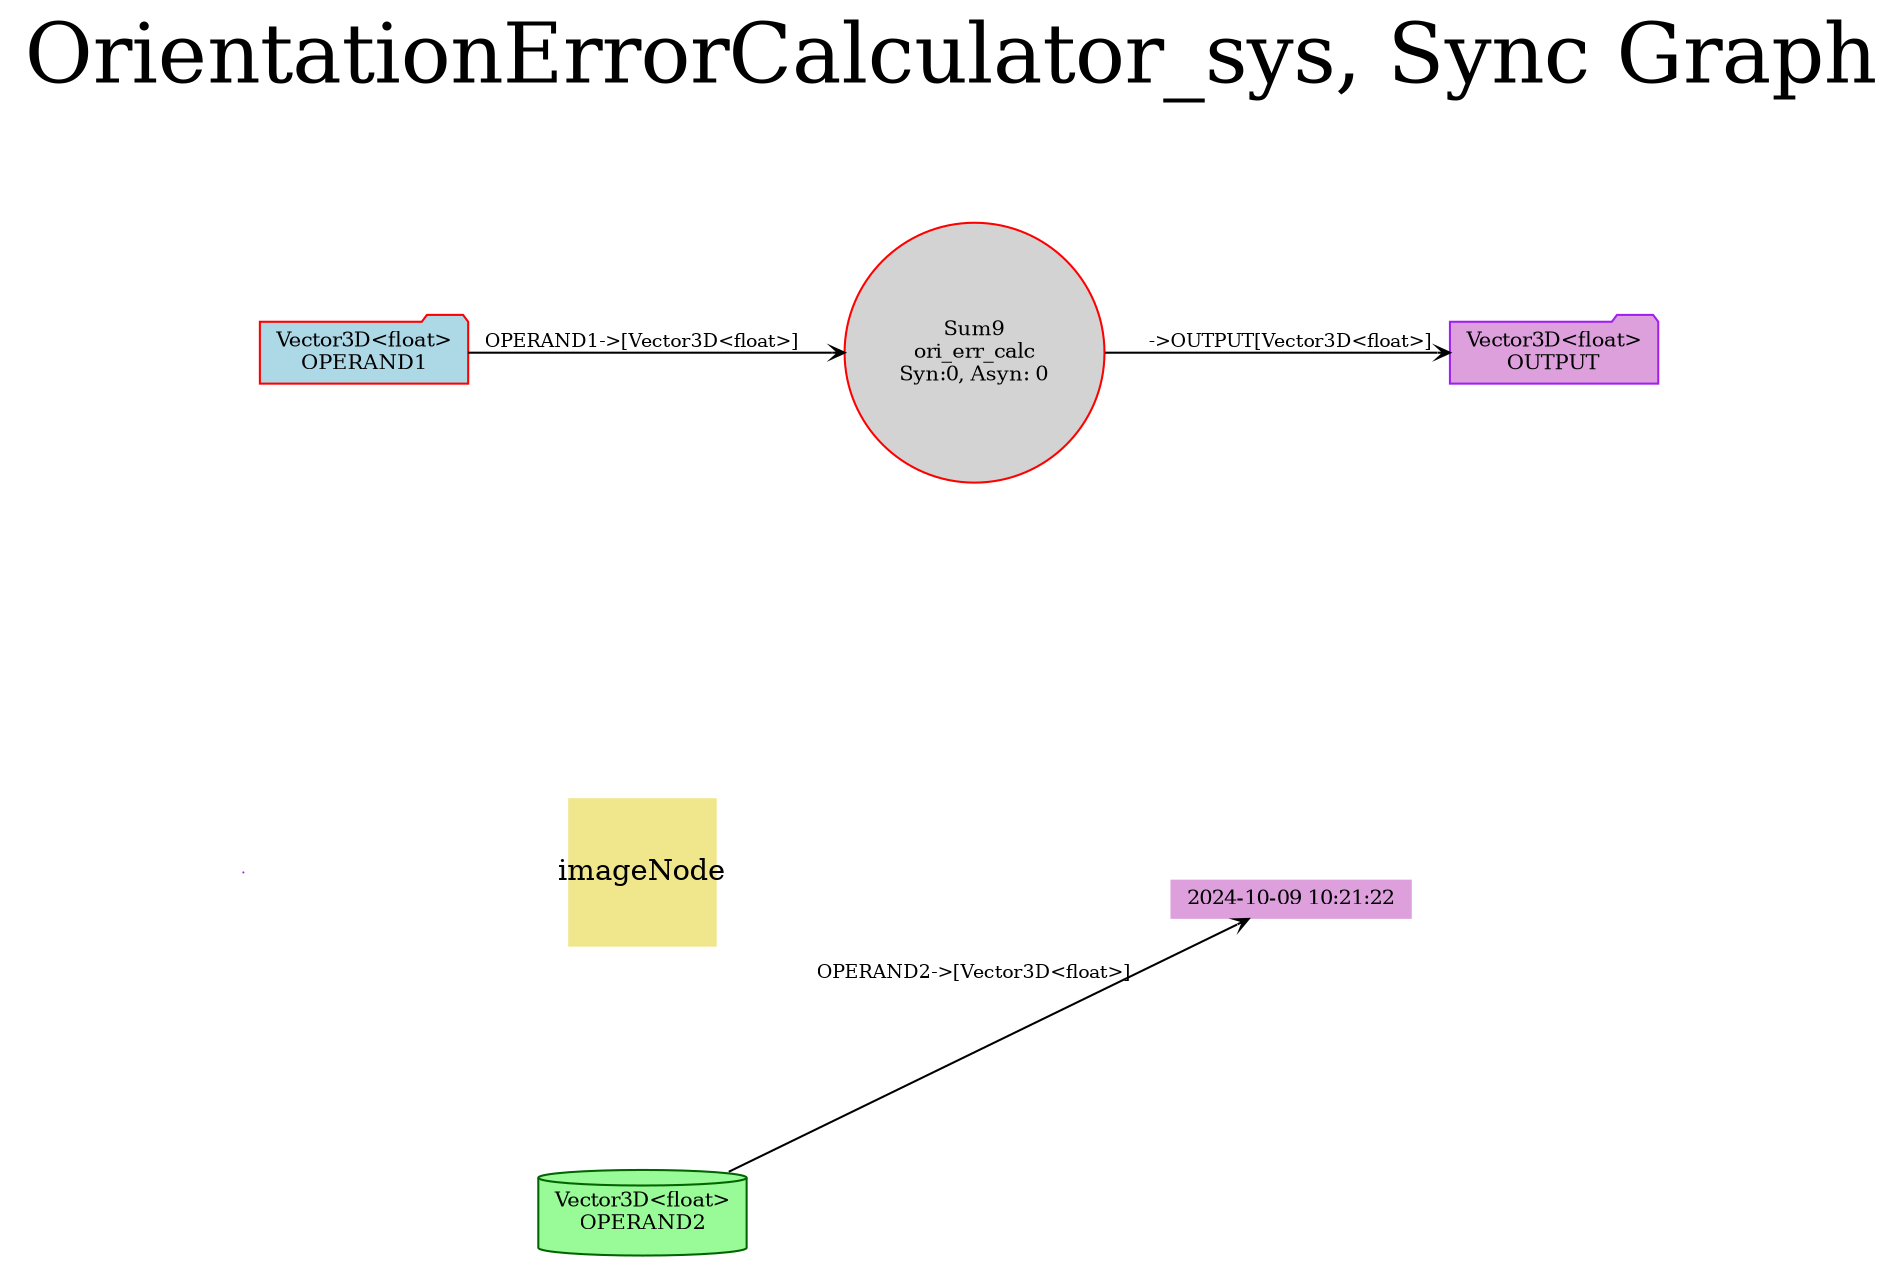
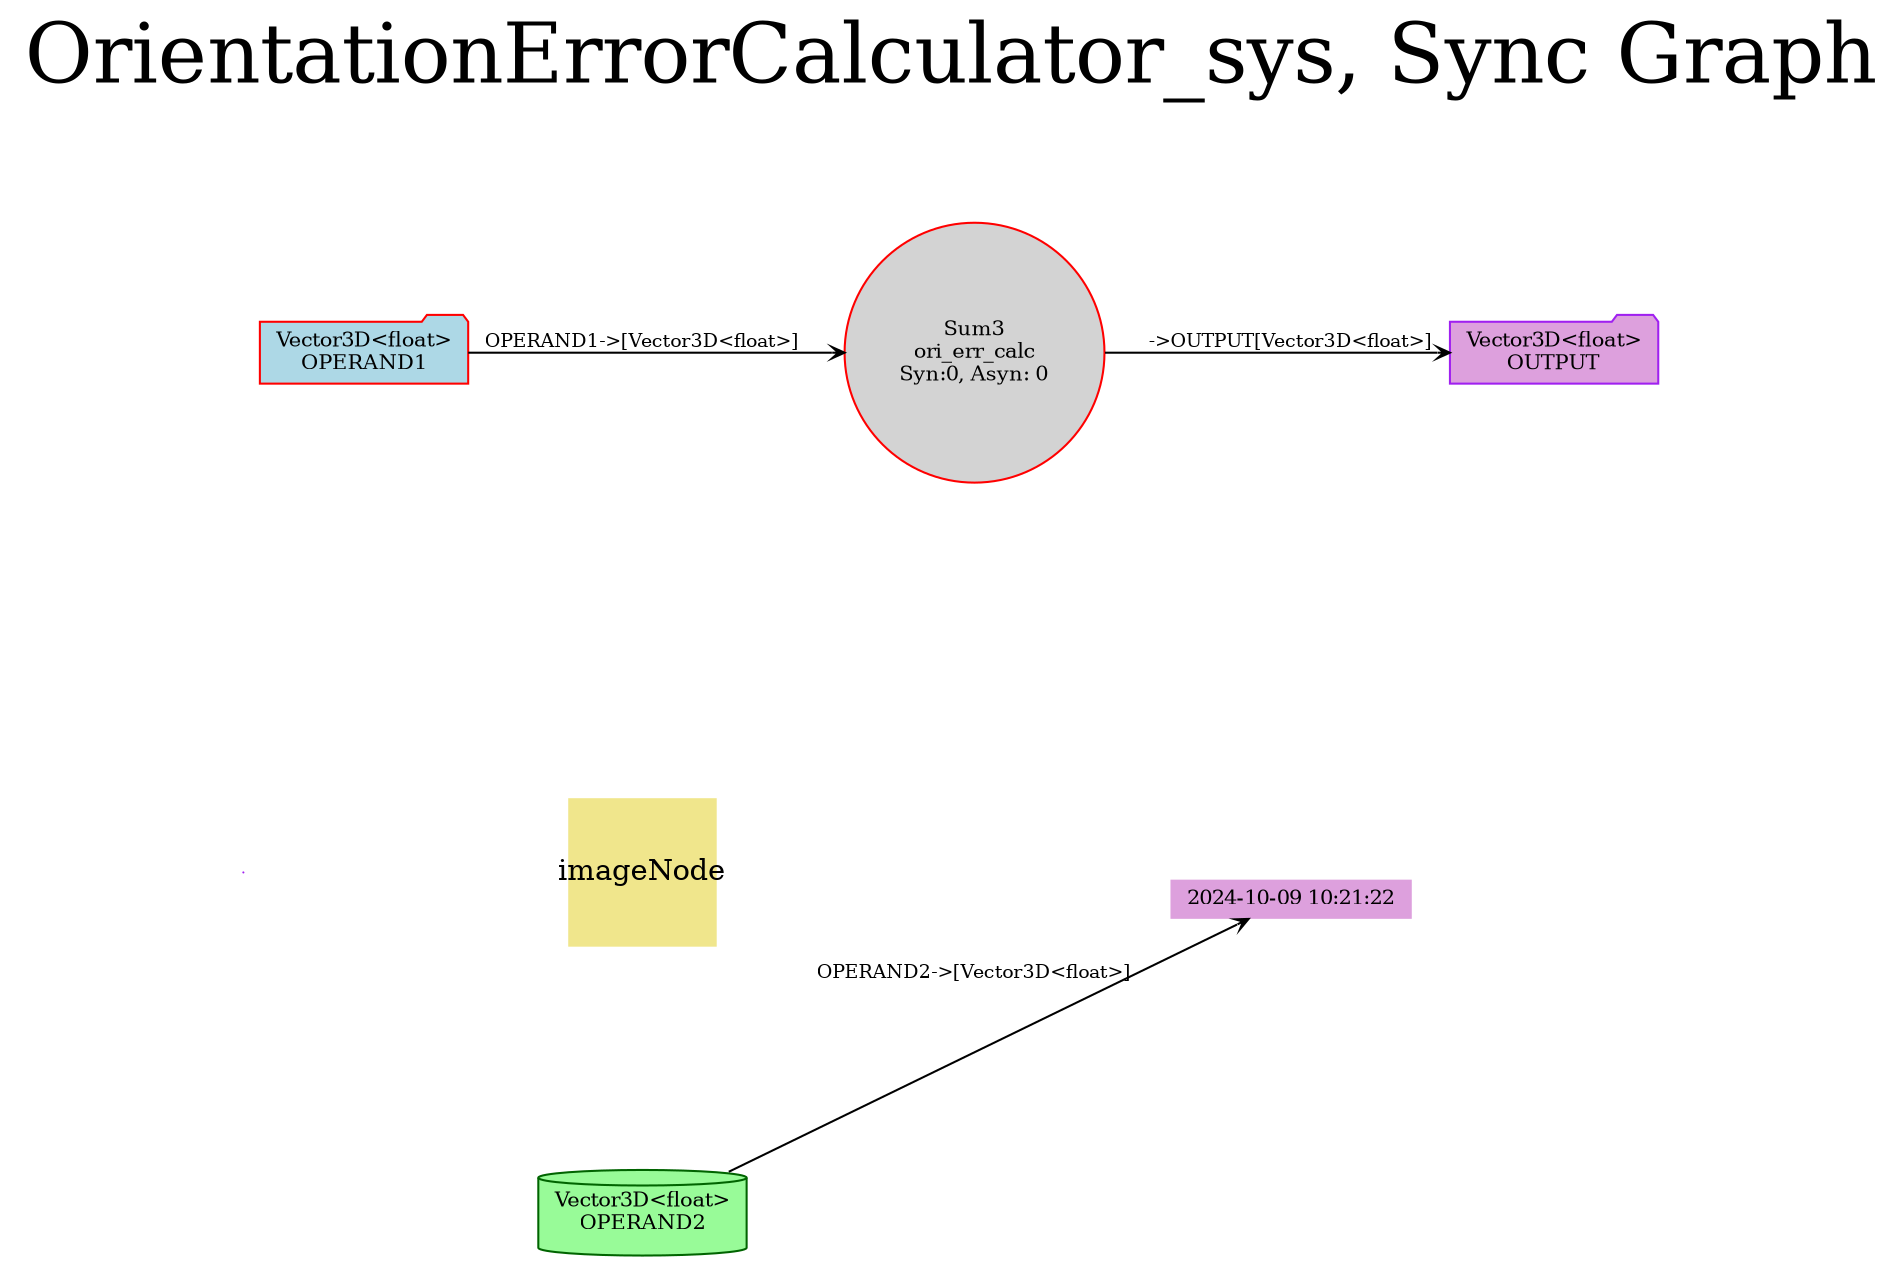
(975, 353) -> (975, 353)
